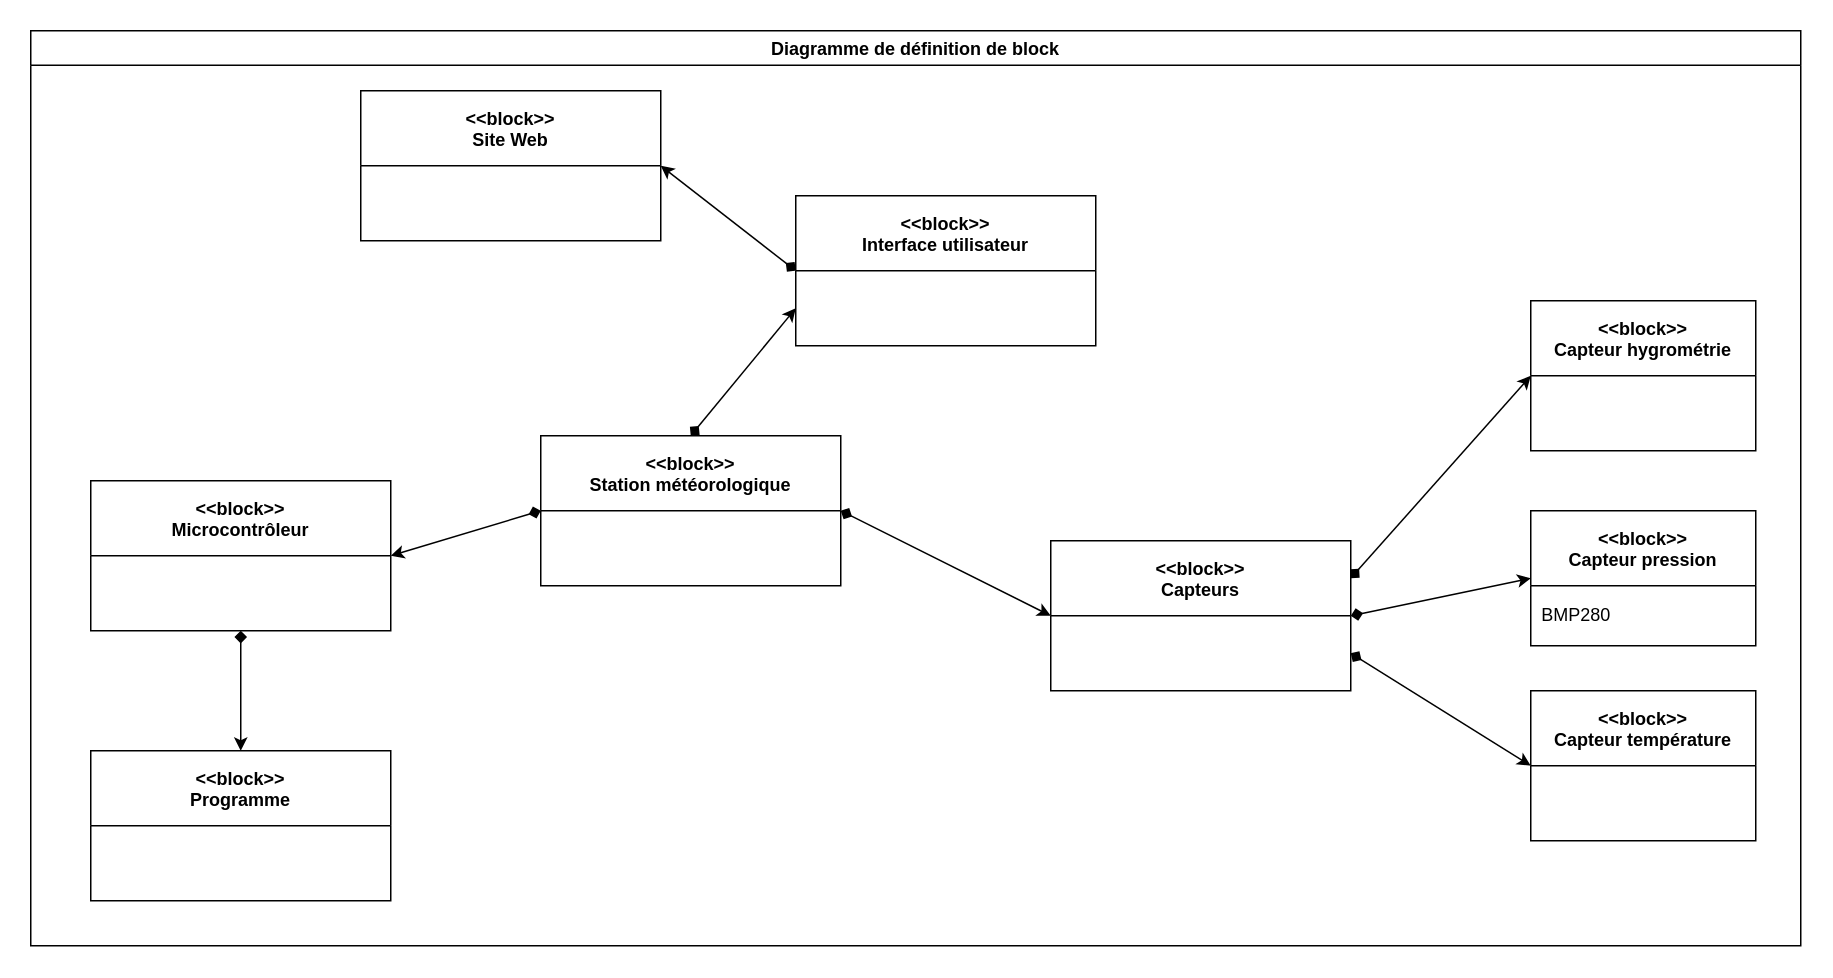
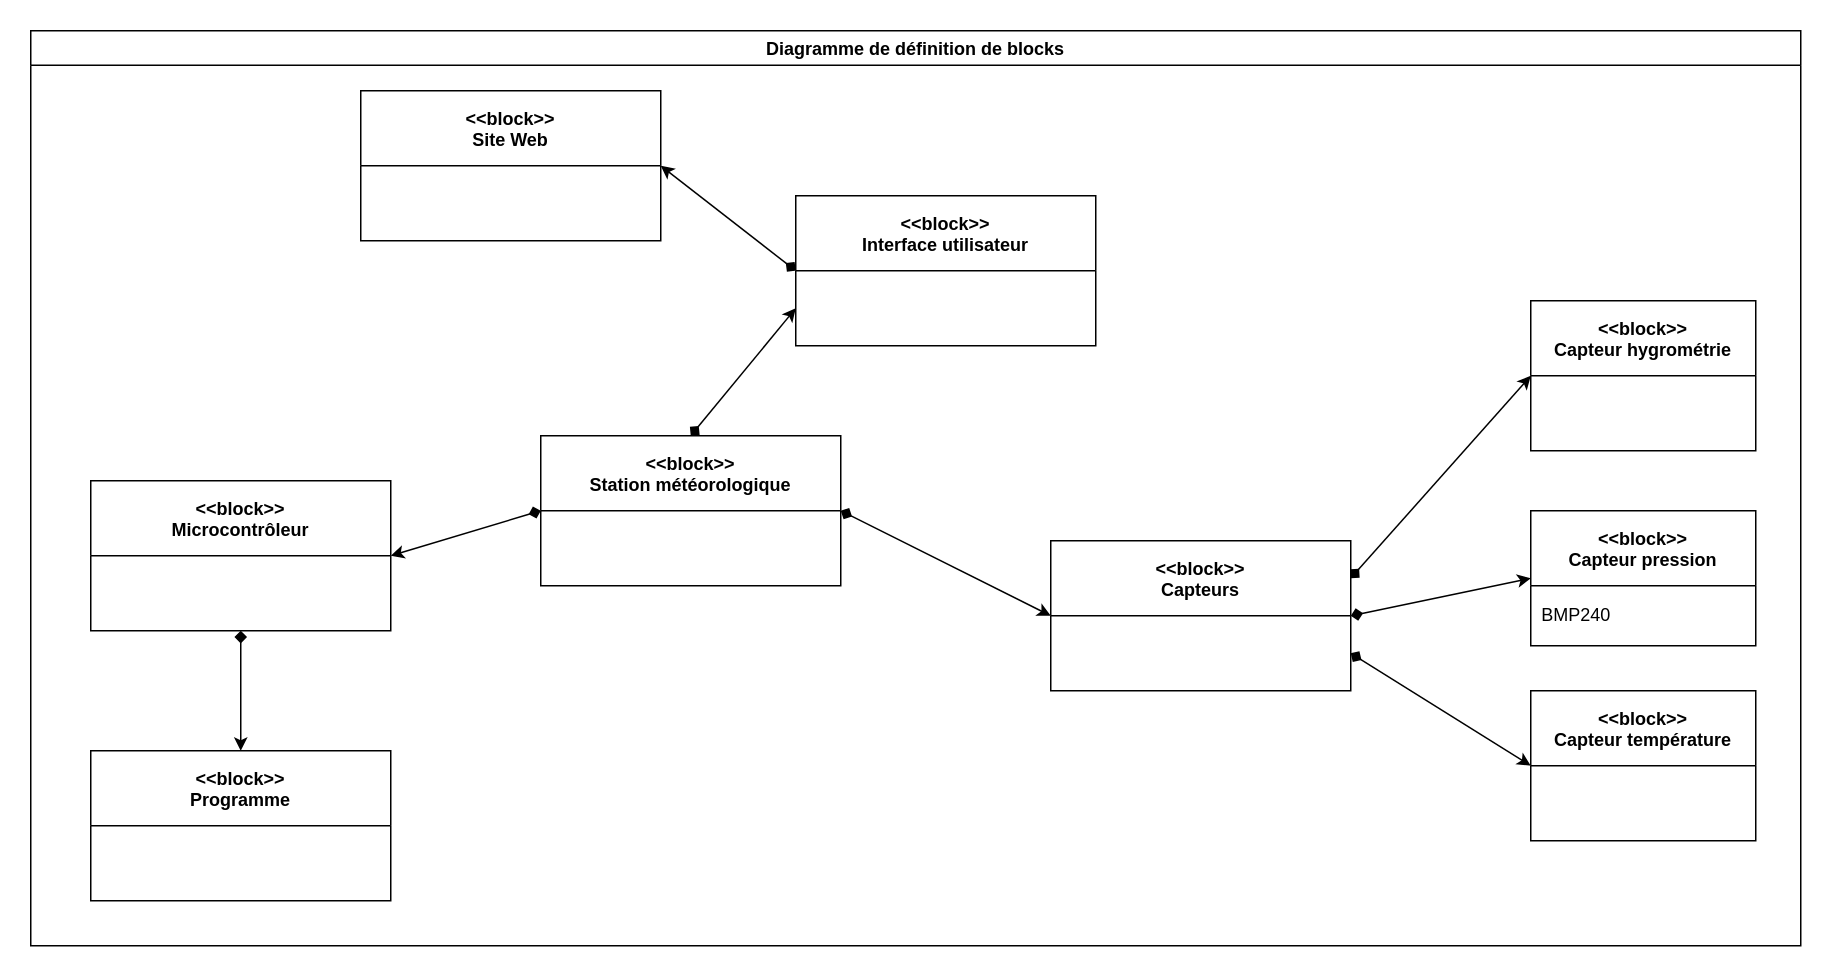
(915, 49) -> (915, 49)
(1577, 616) -> (1577, 616)
